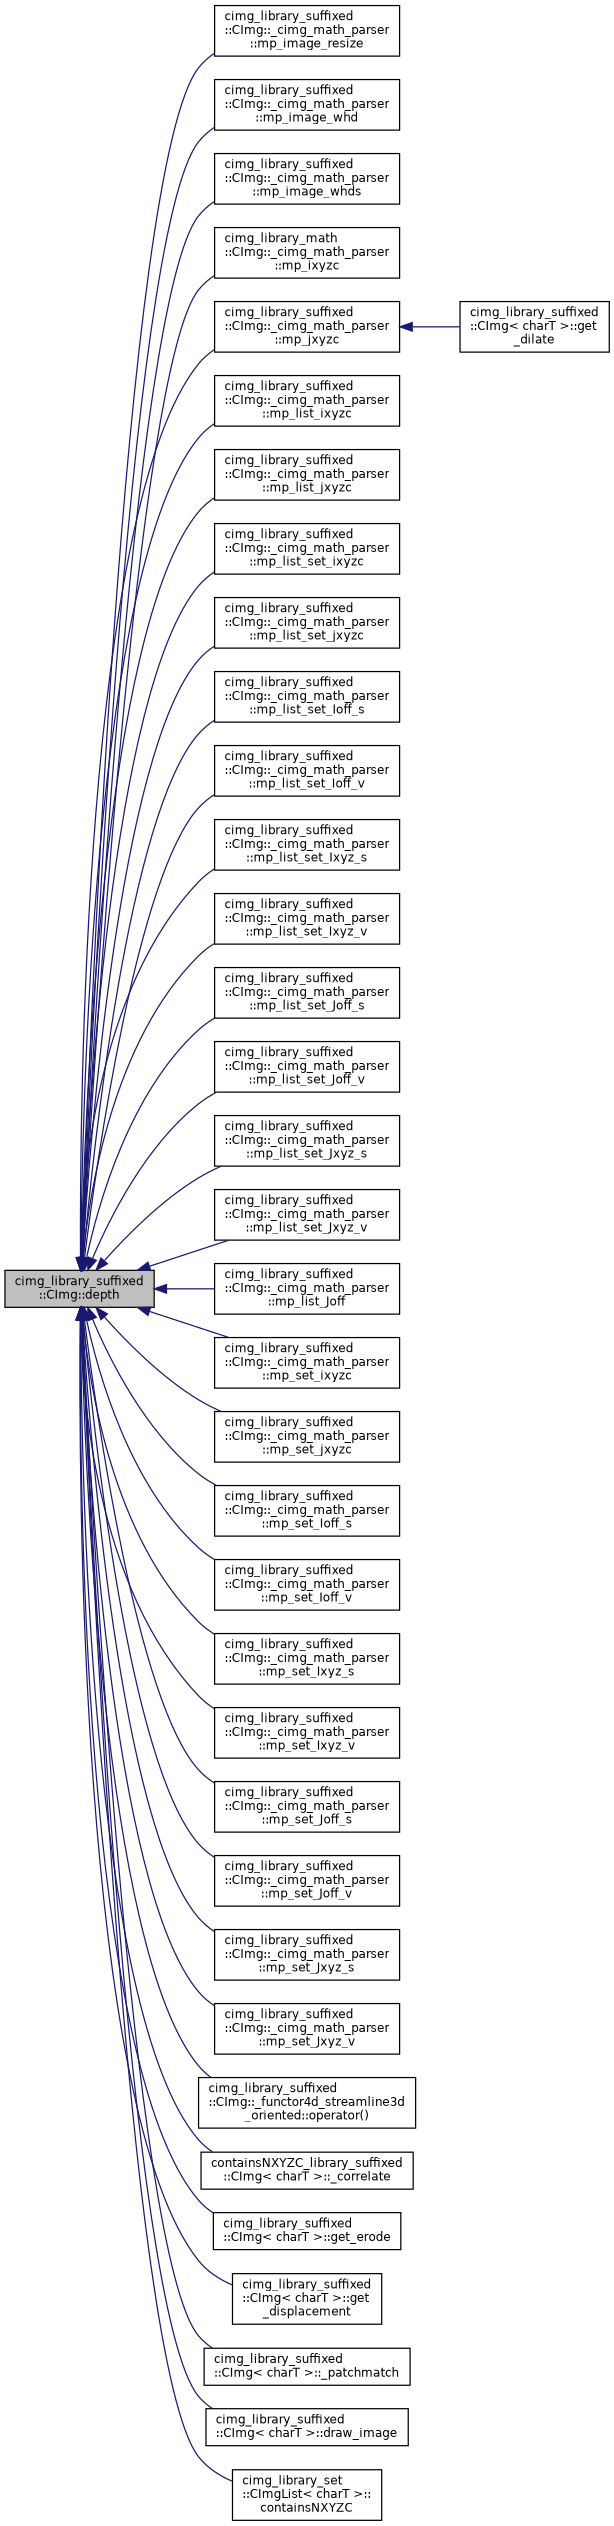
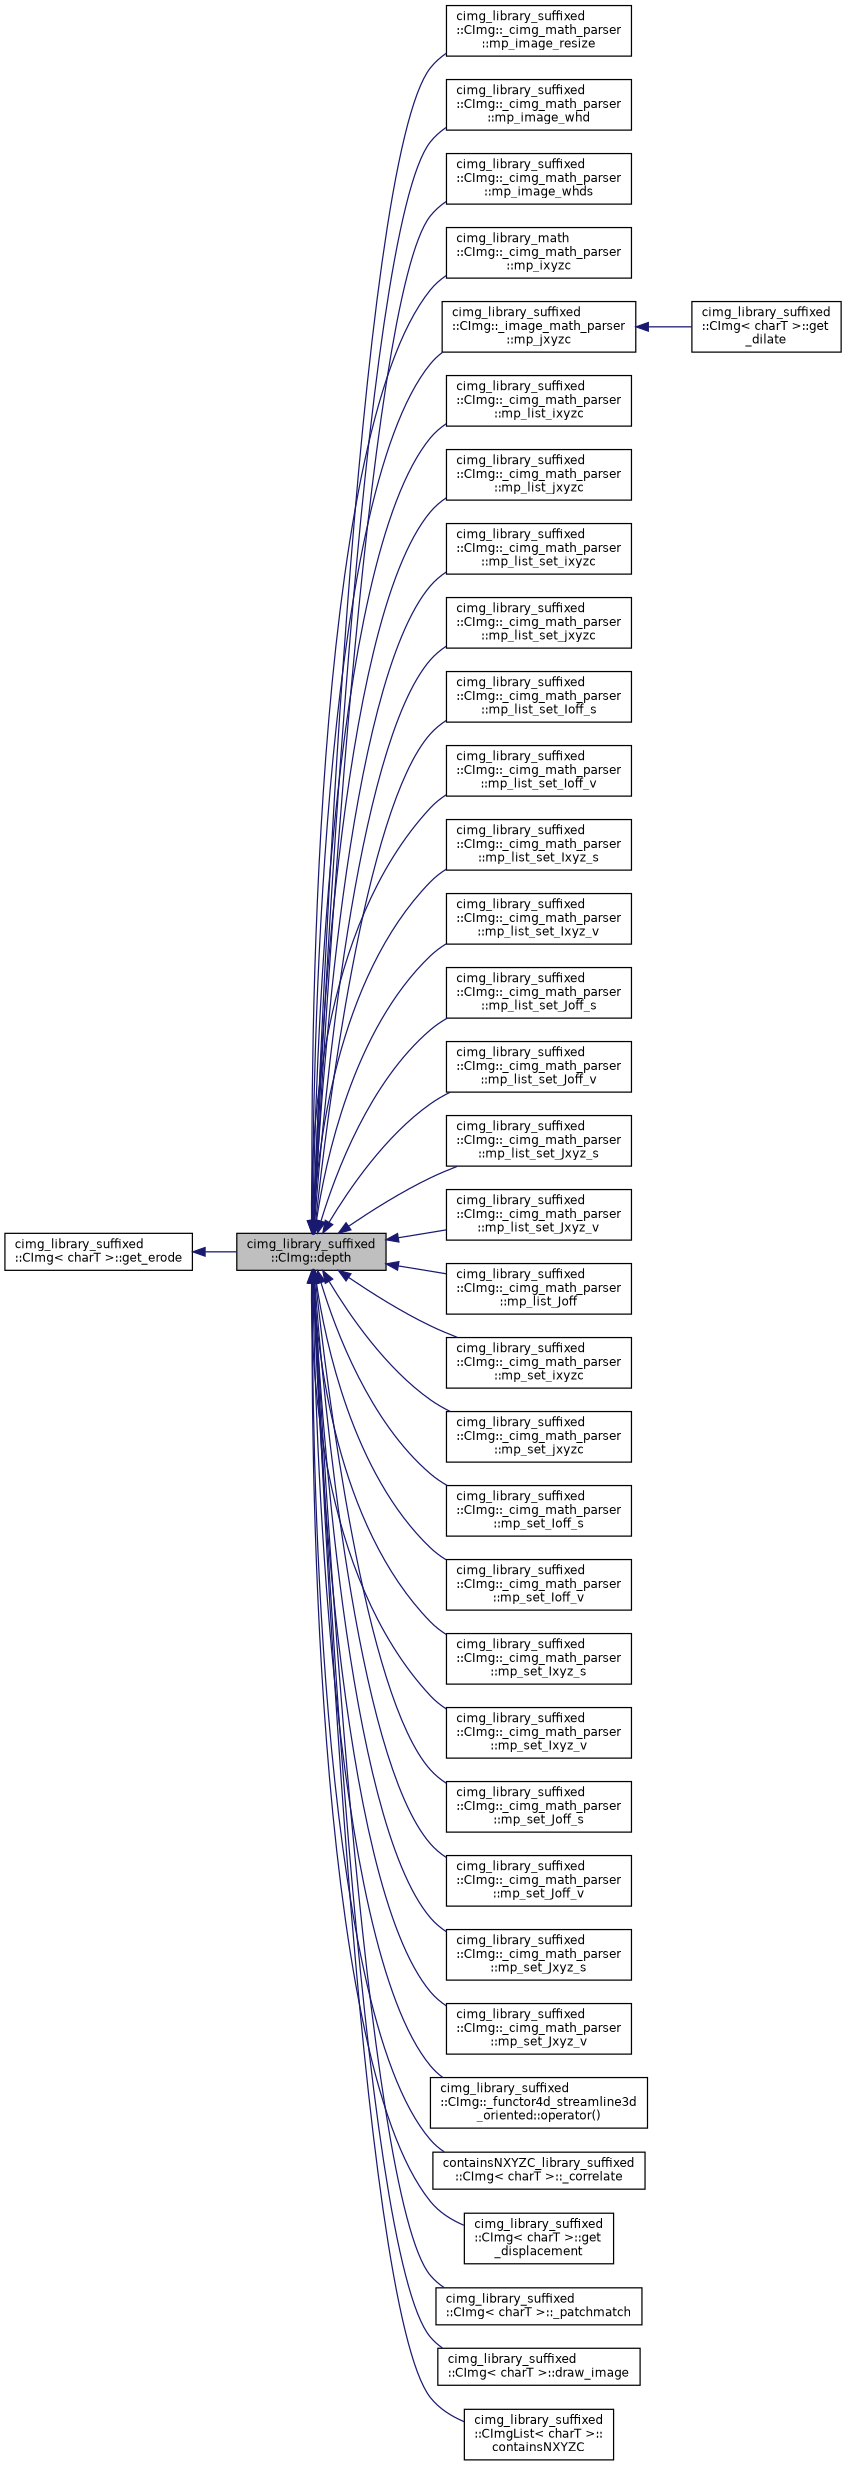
(307, 327) -> (539, 327)
(97, 1778) -> (221, 1252)
(307, 2495) -> (539, 2435)
